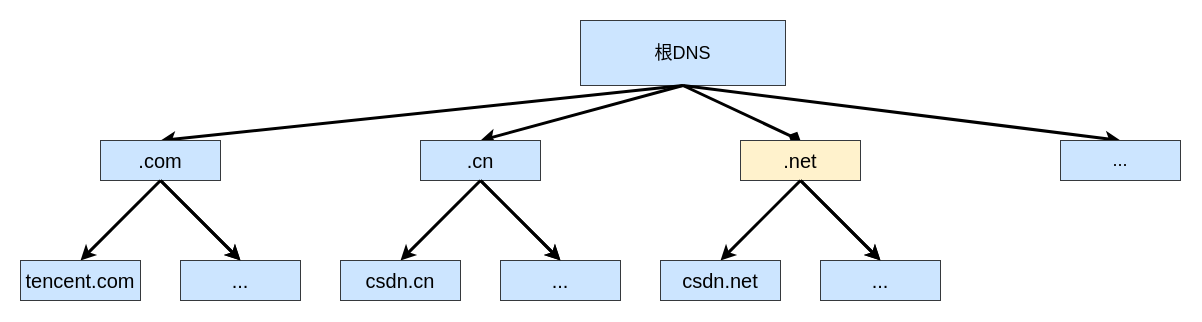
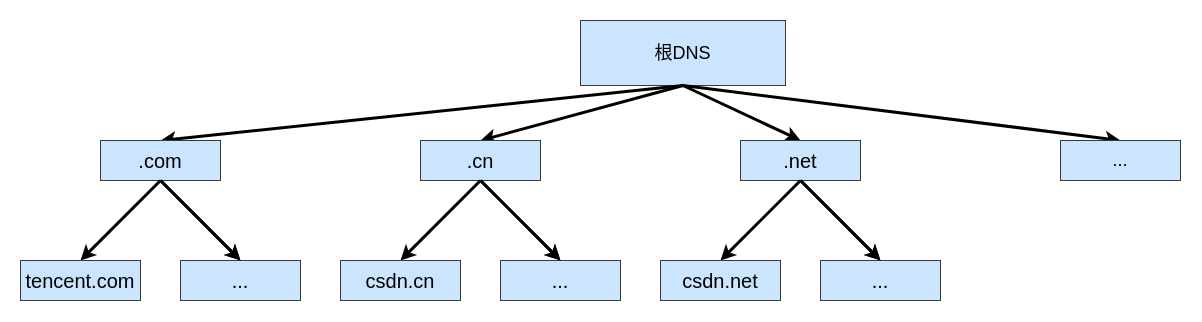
(789, 135) -> (790, 135)
(801, 161) -> (801, 161)
